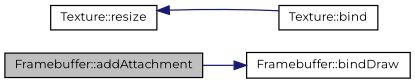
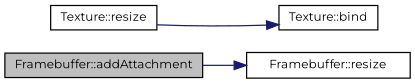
(224, 9) -> (212, 26)
(328, 65) -> (328, 65)
